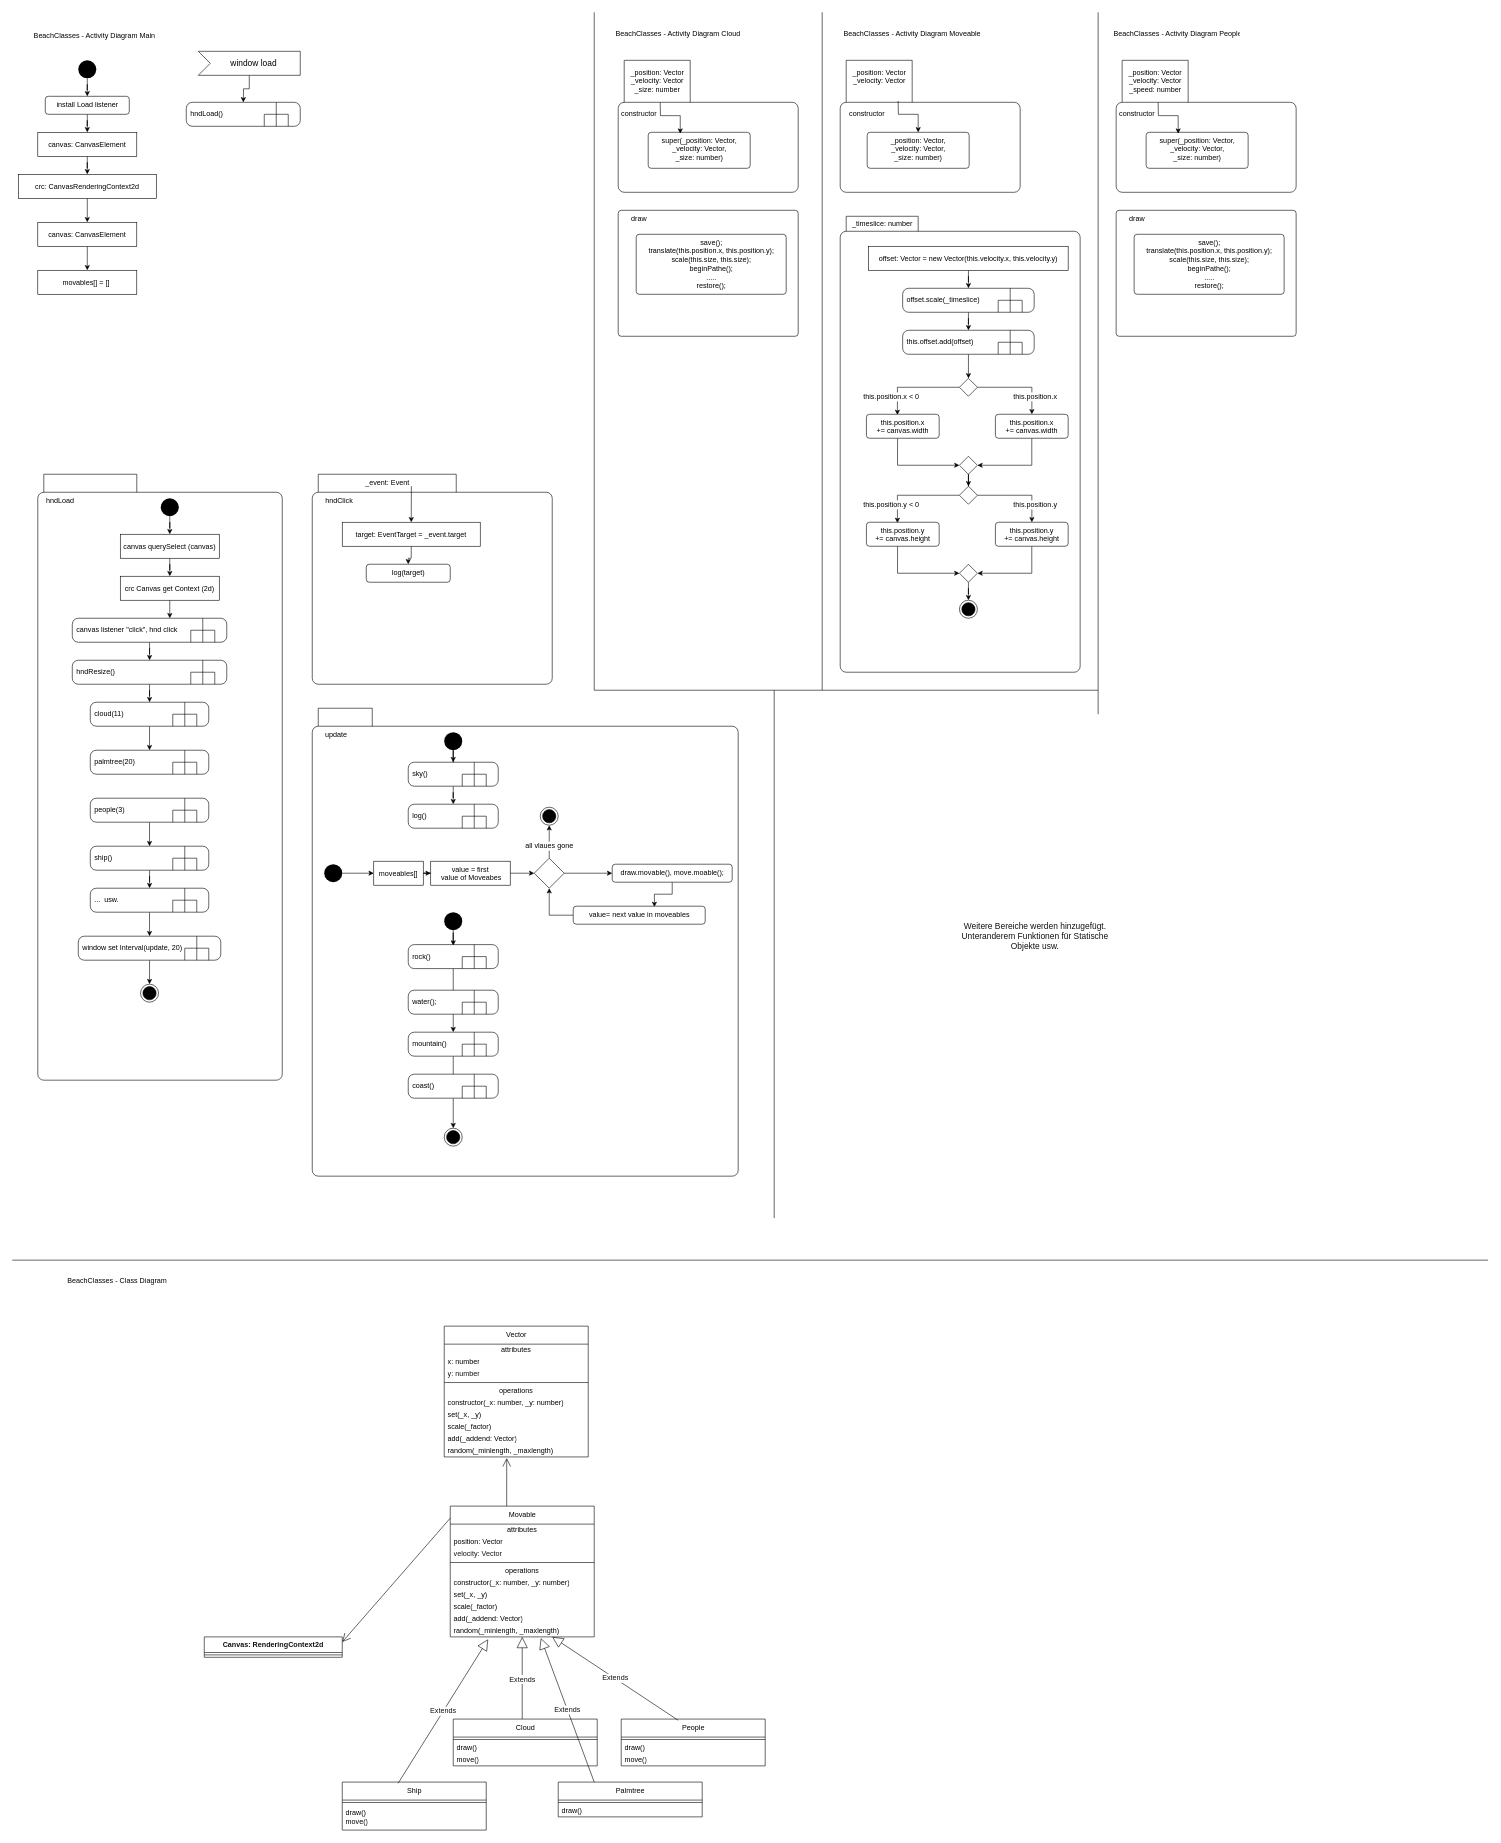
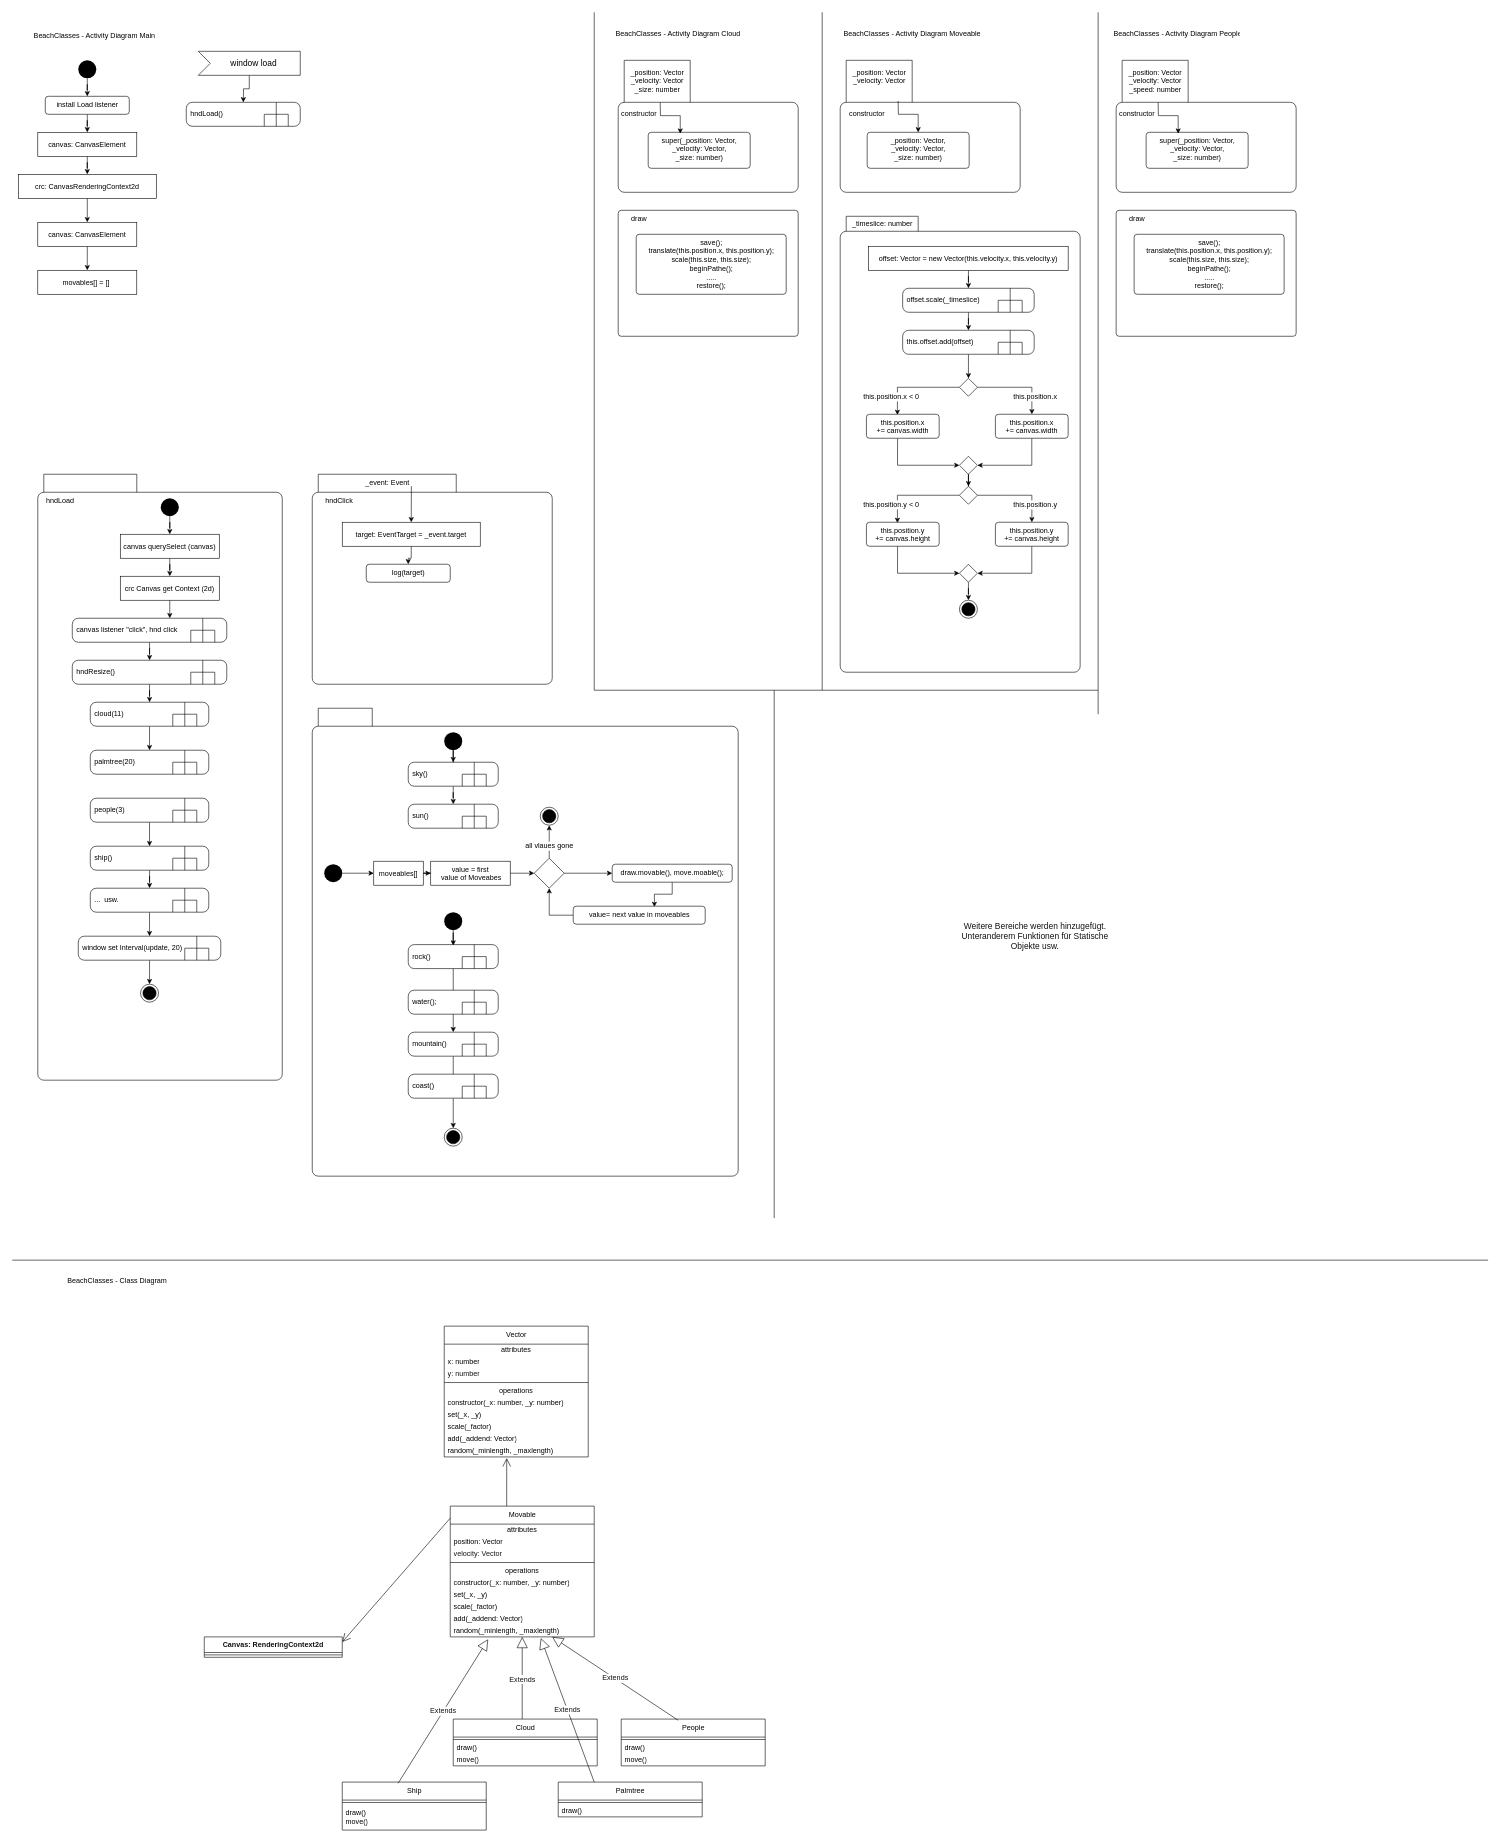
(336, 735) -> none
(422, 816) -> (423, 816)
